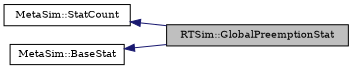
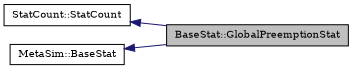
(67, 15) -> (67, 15)
(257, 35) -> (257, 35)
